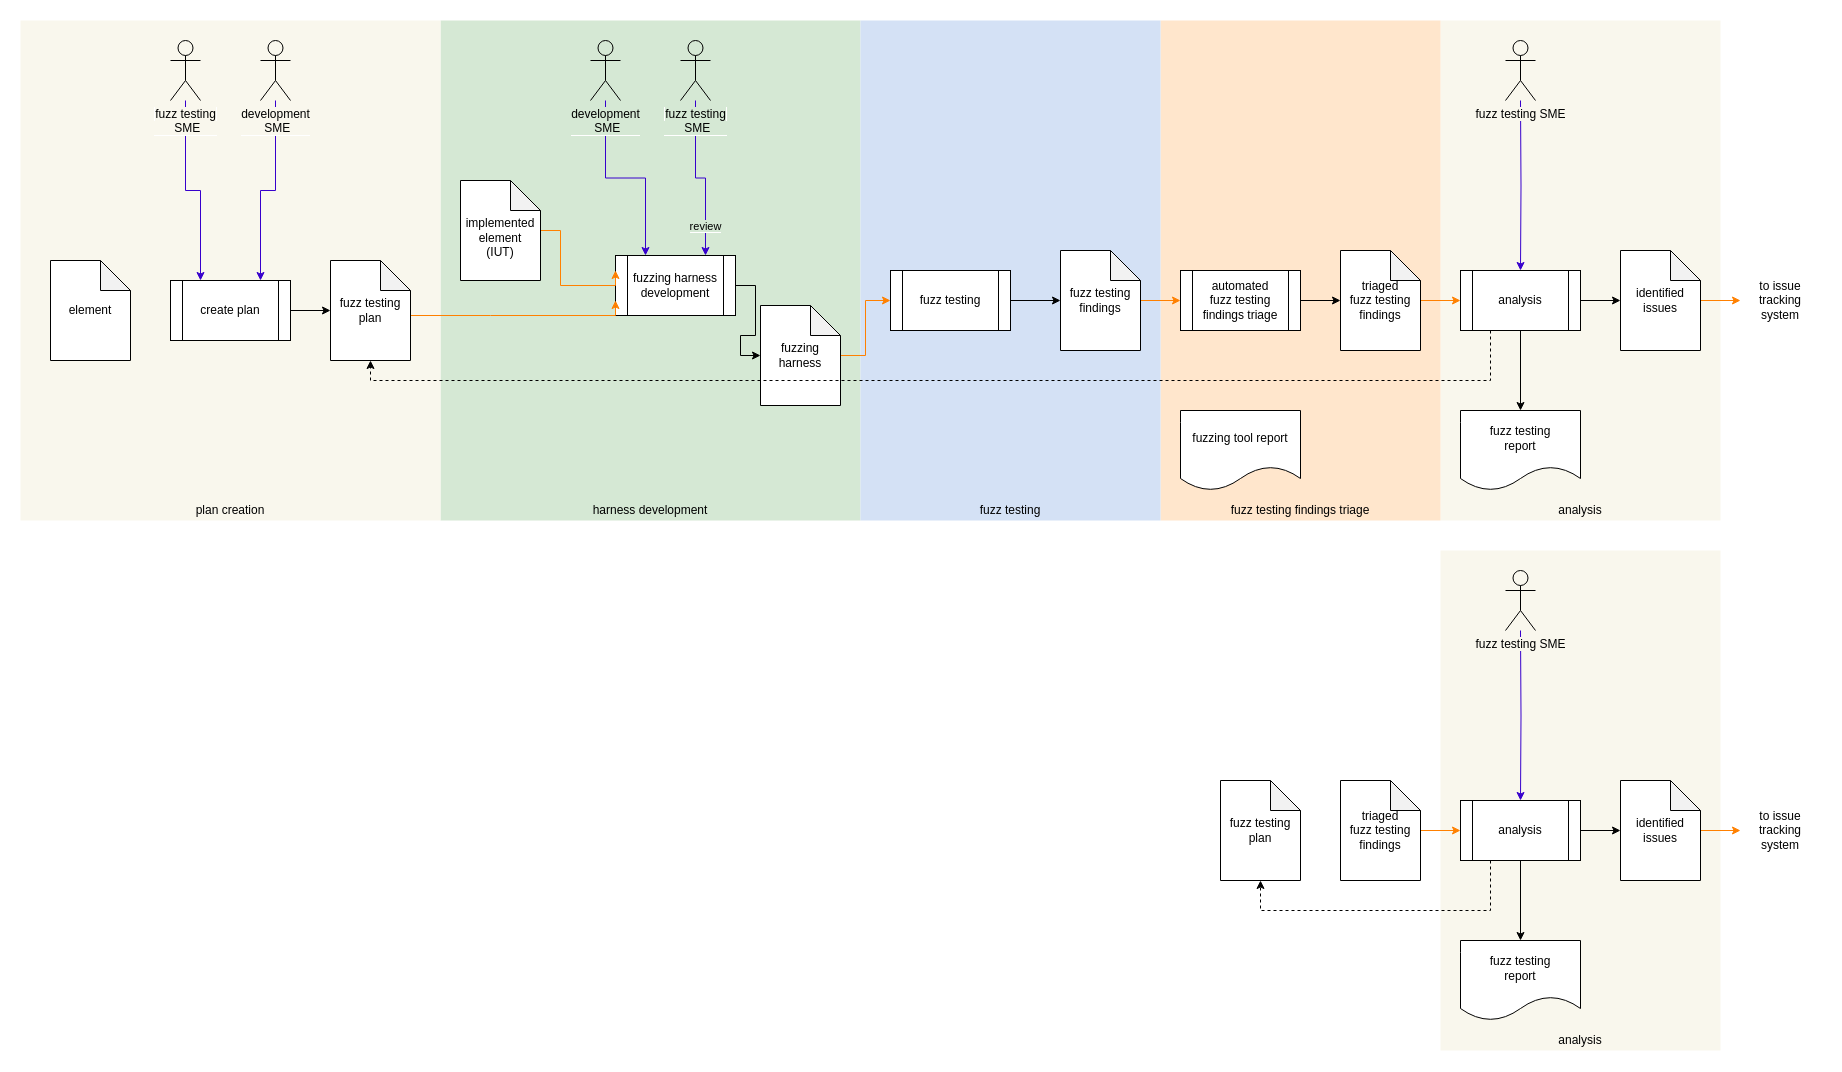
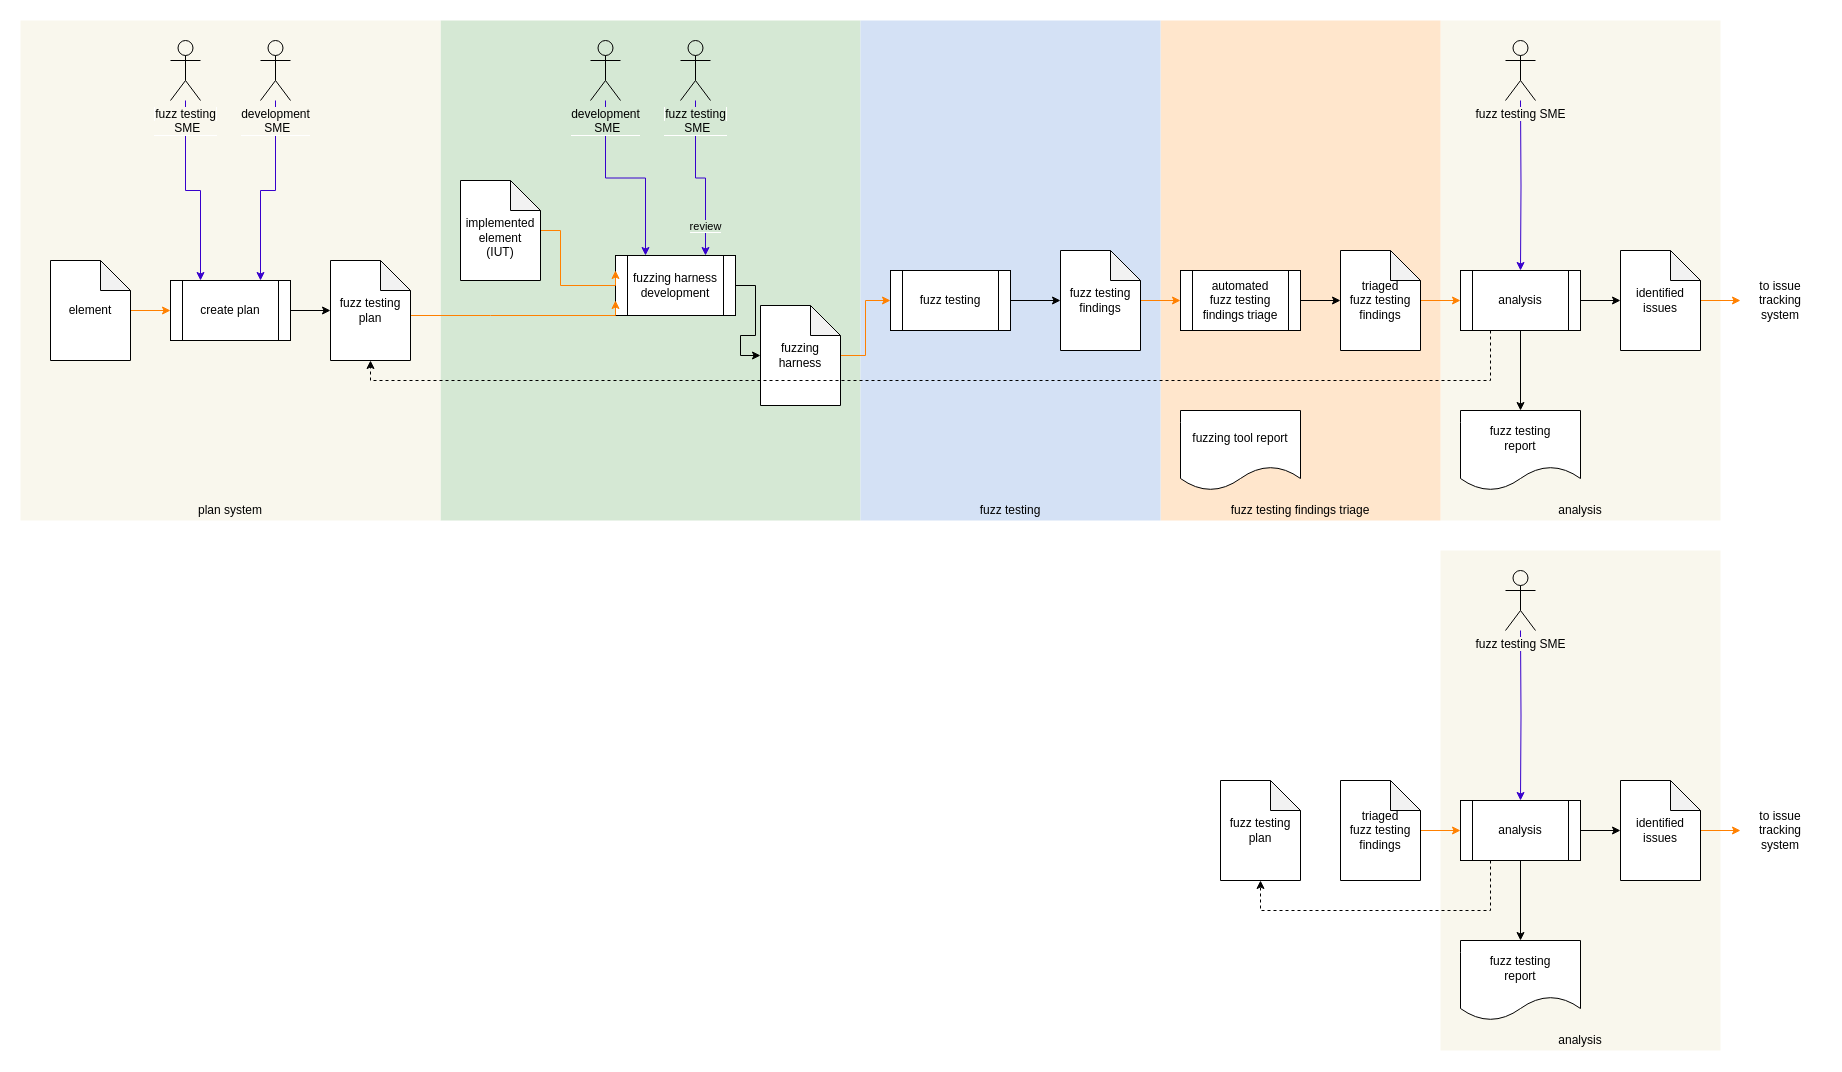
none -> (147, 311)
(231, 511) -> (231, 511)
(651, 511) -> none
